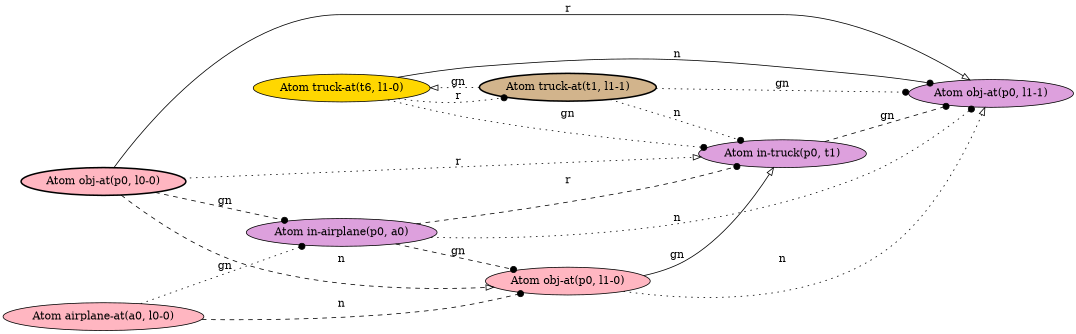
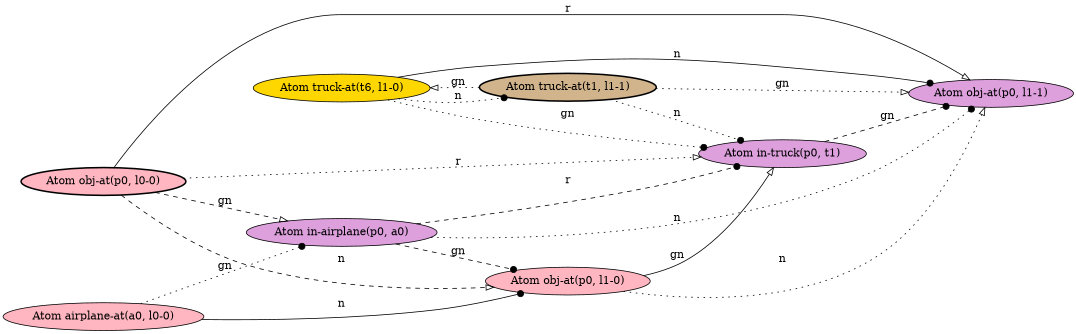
(779, 90) -> (779, 90)
(458, 96) -> (458, 96)
(218, 206) -> (218, 206)
(361, 316) -> (361, 316)
